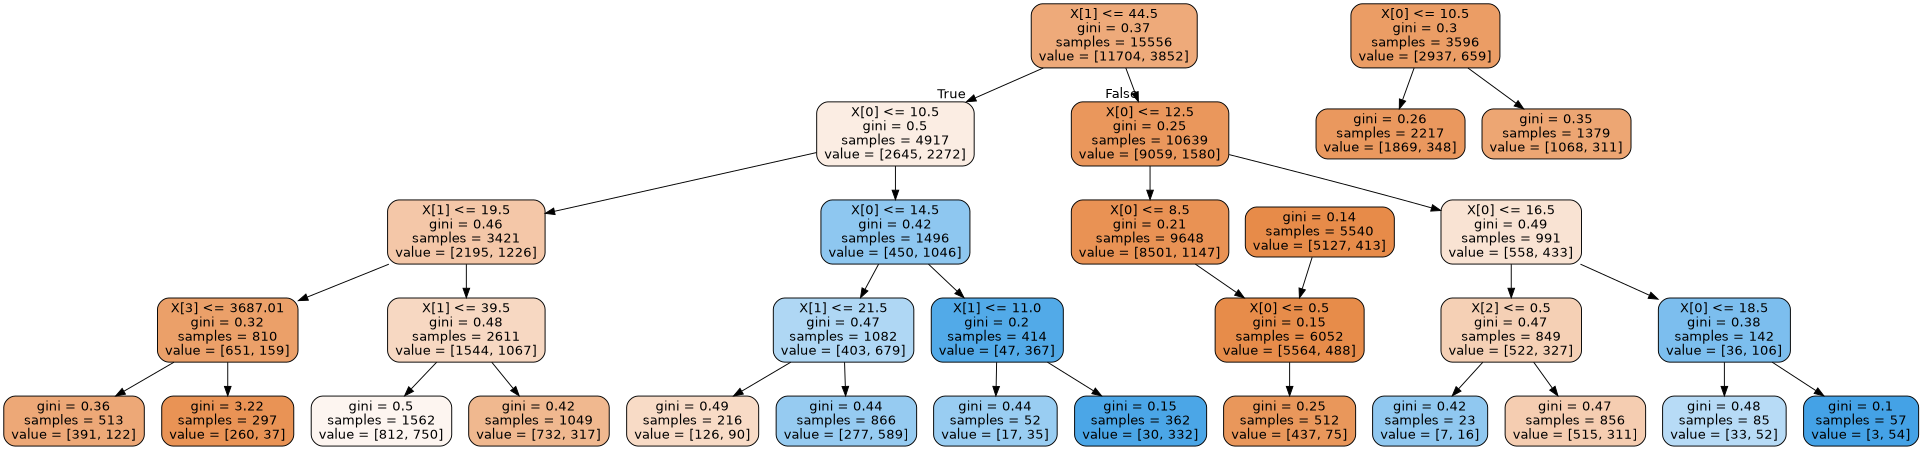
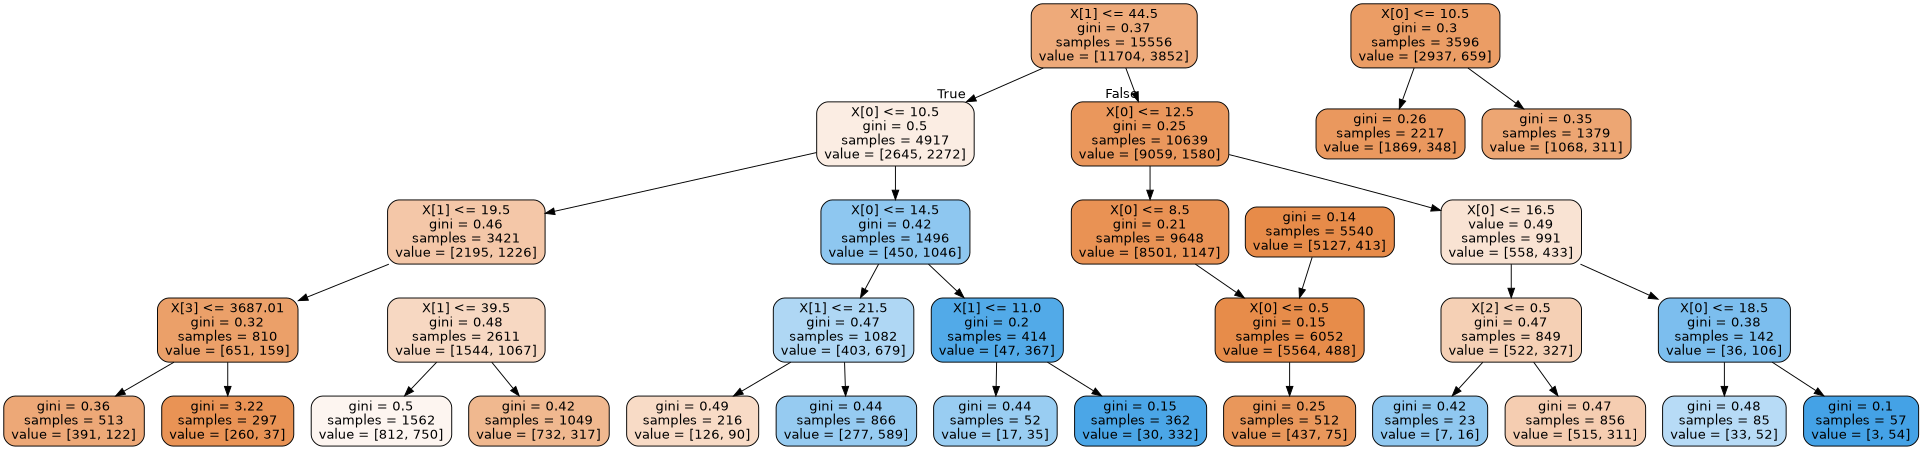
(1511, 232) -> (1511, 232)
(466, 276) -> none
